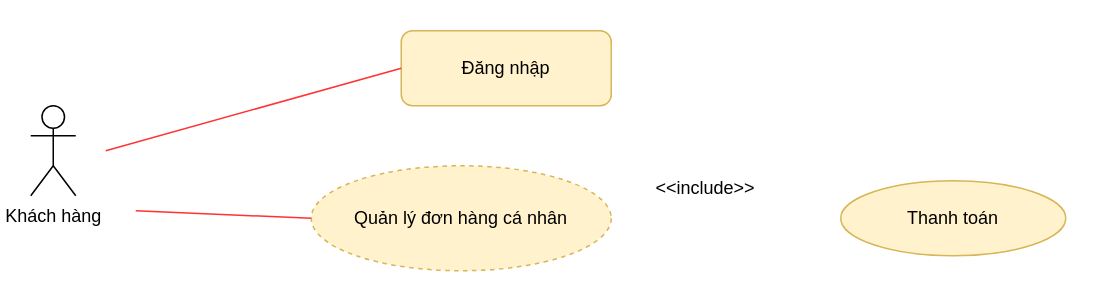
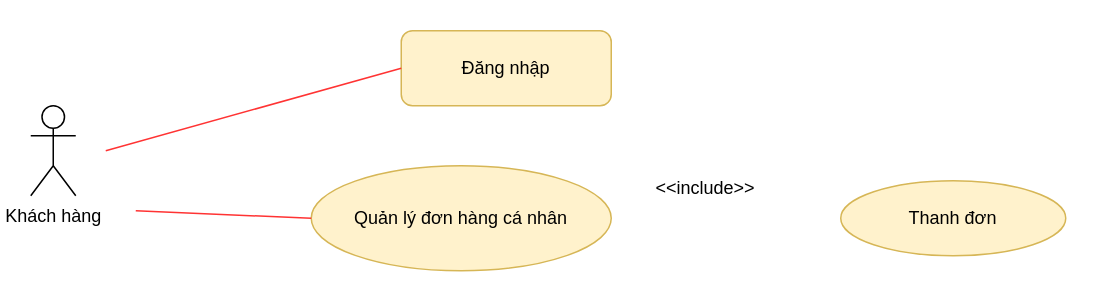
(461, 218) -> (461, 218)
(953, 218) -> (953, 218)
